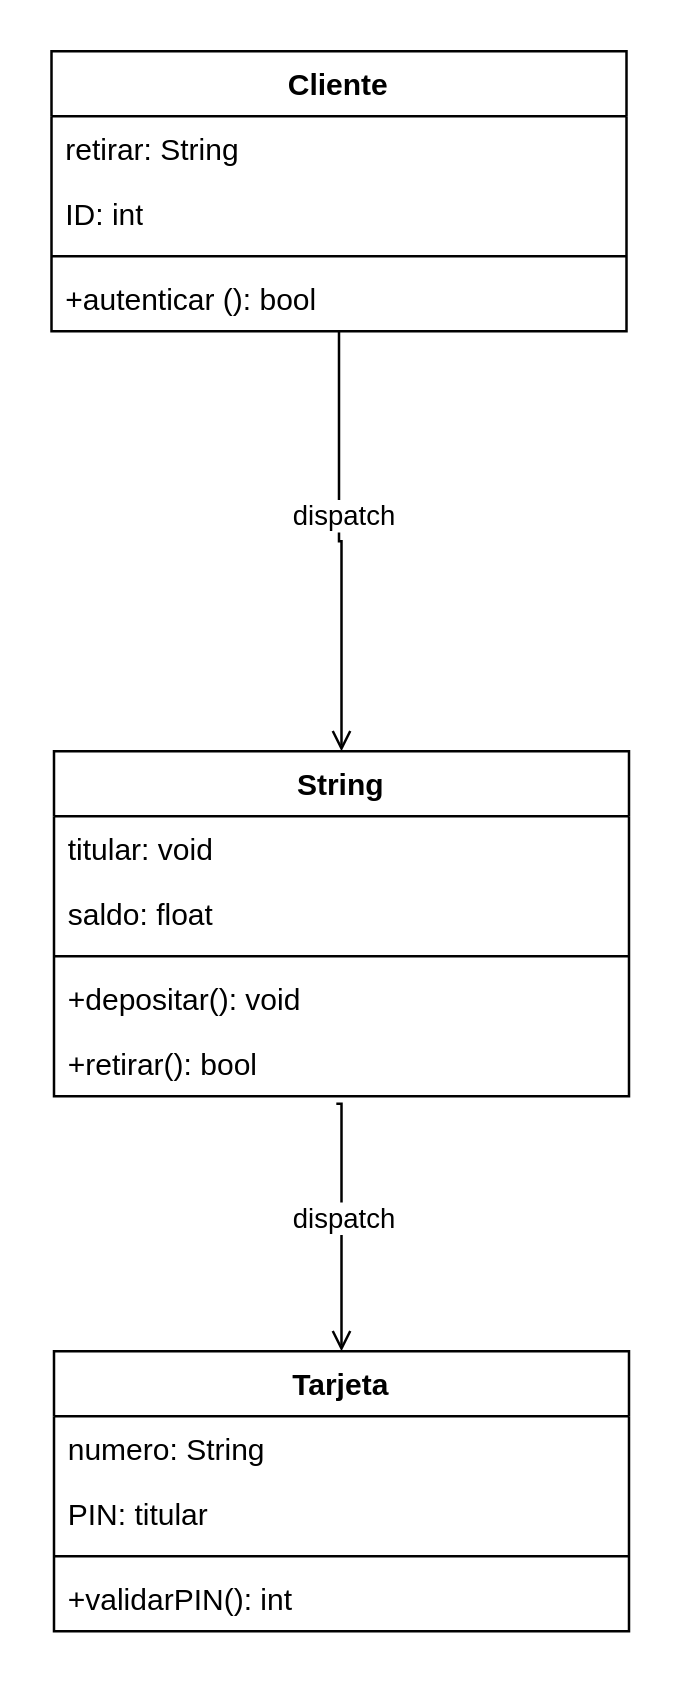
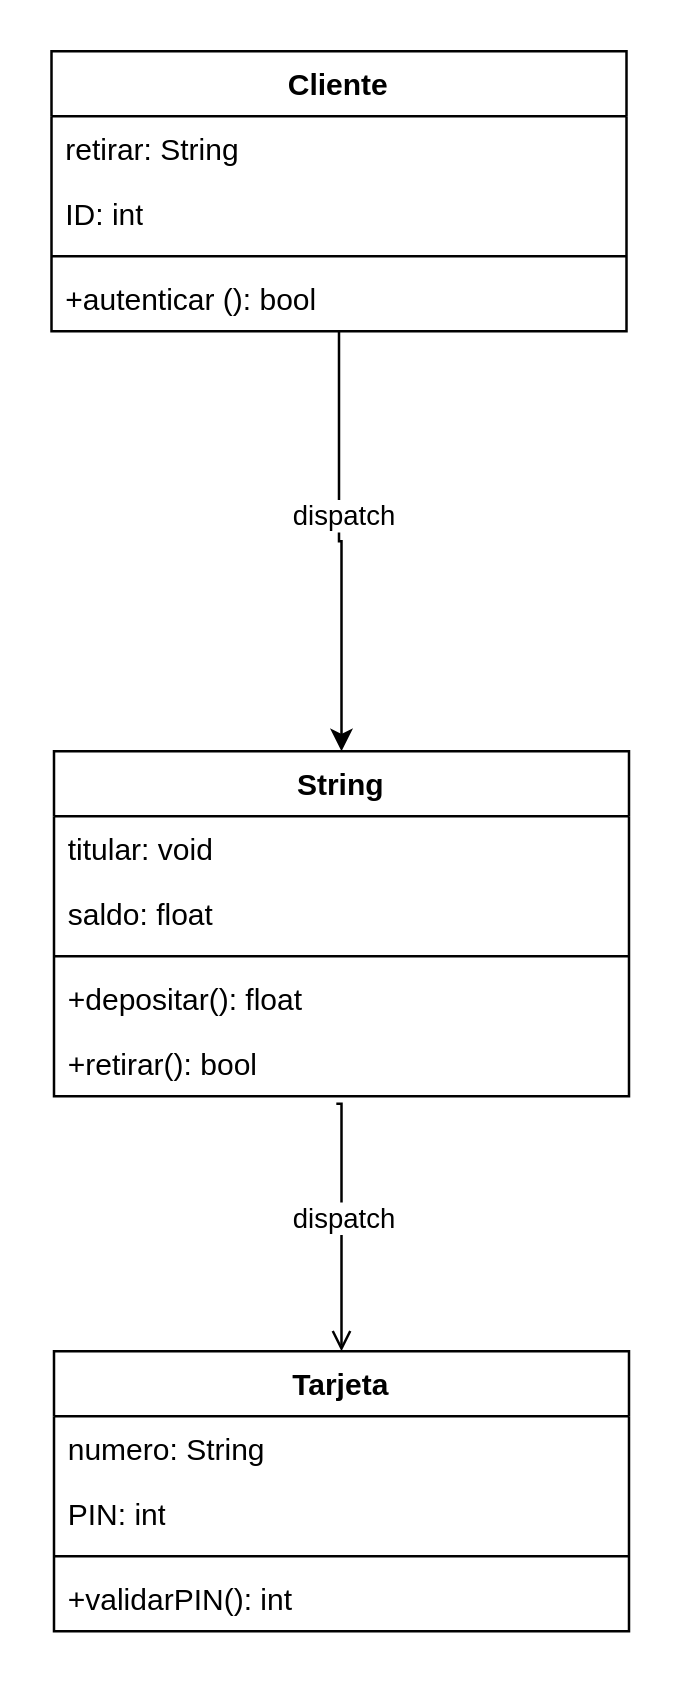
(341, 737) -> (341, 733)
(204, 1002) -> (213, 1002)
(154, 1517) -> (124, 1517)
